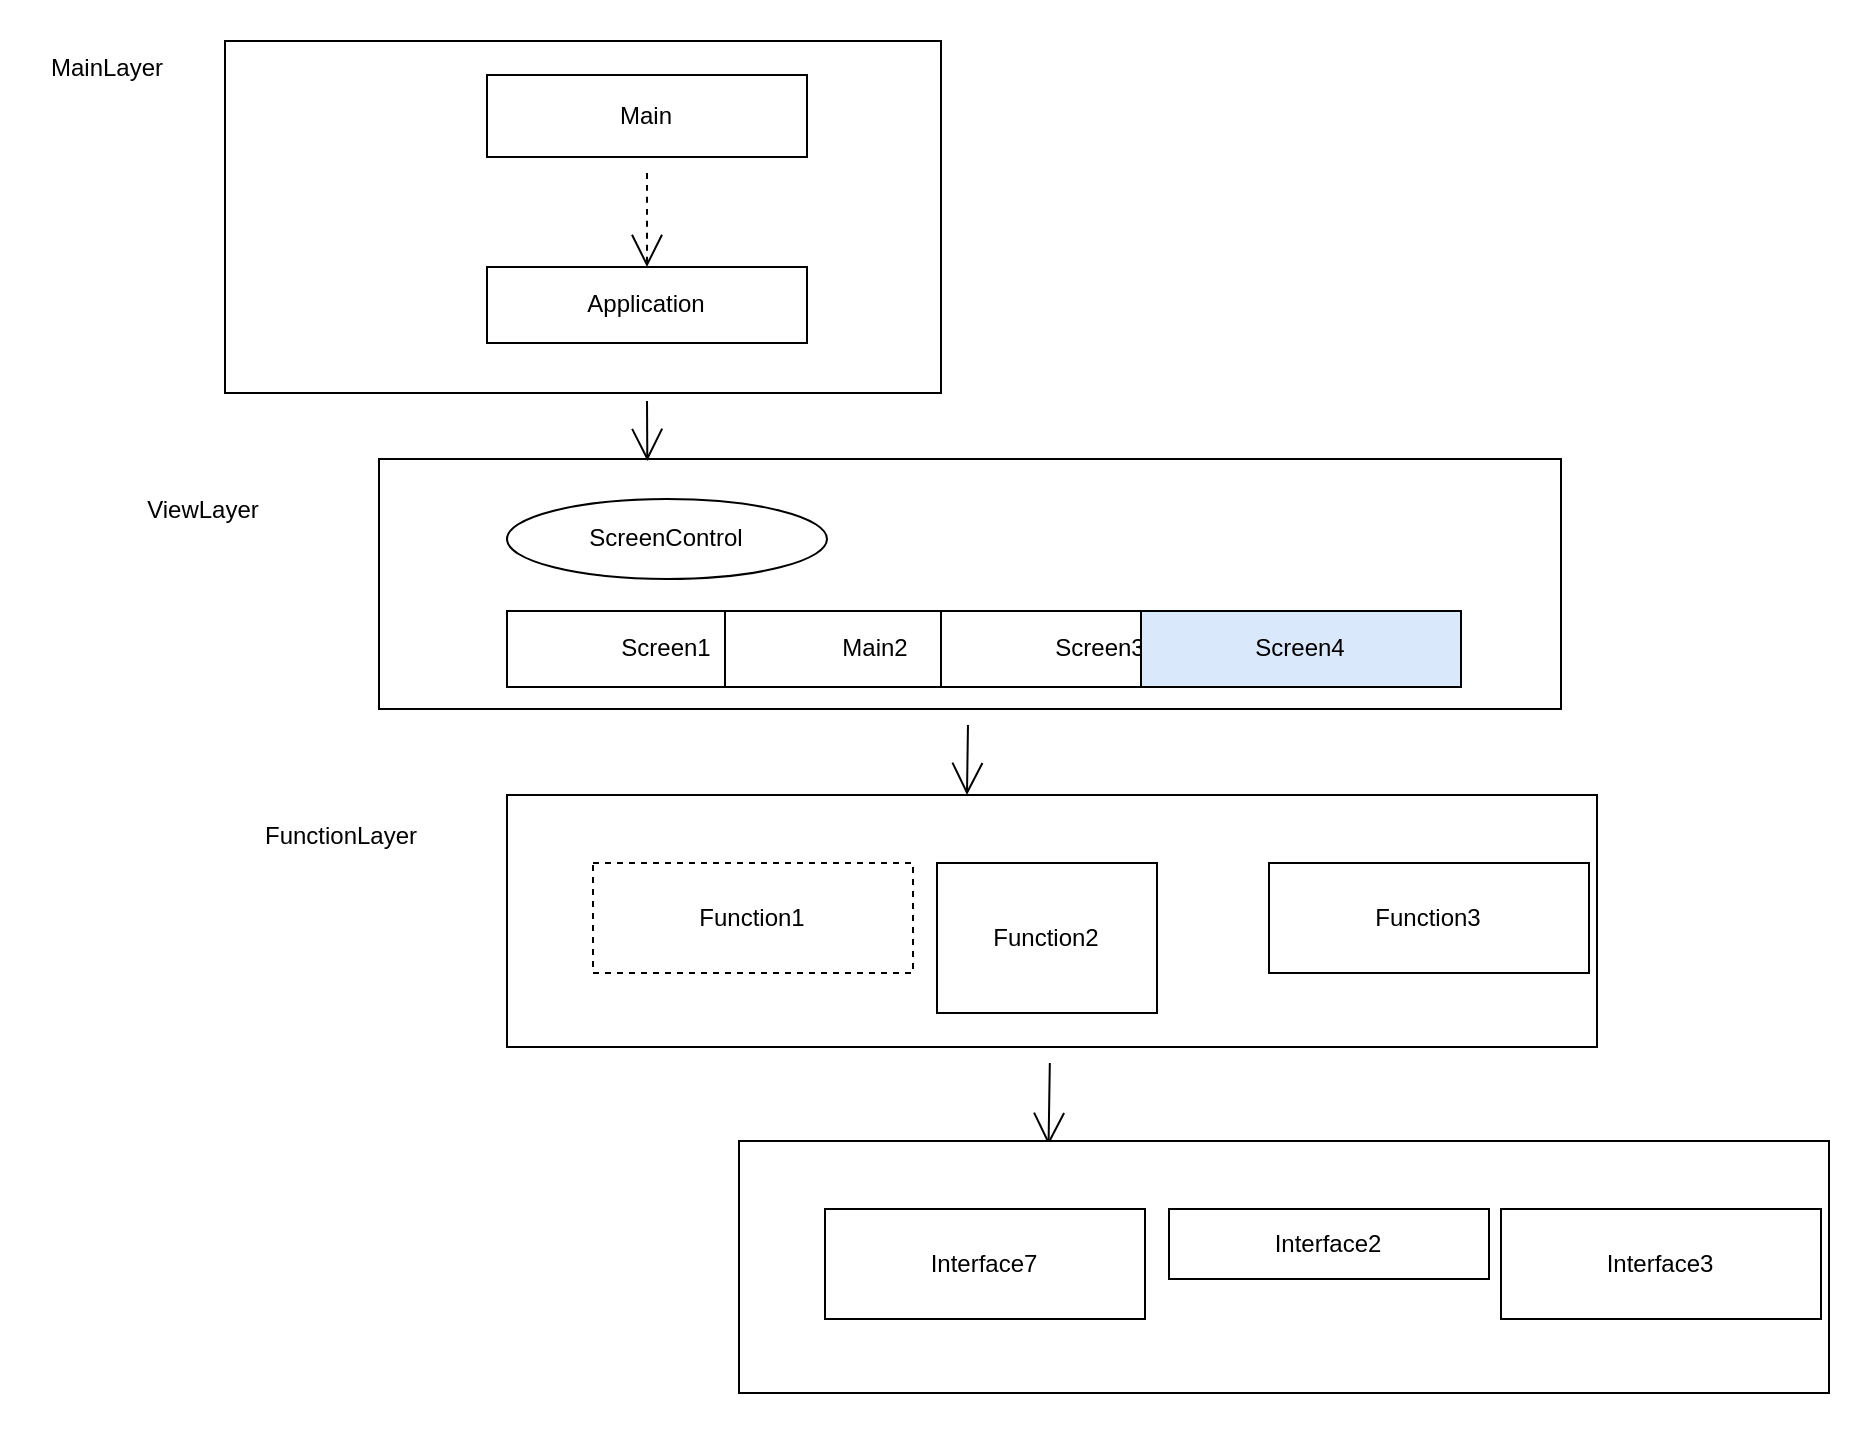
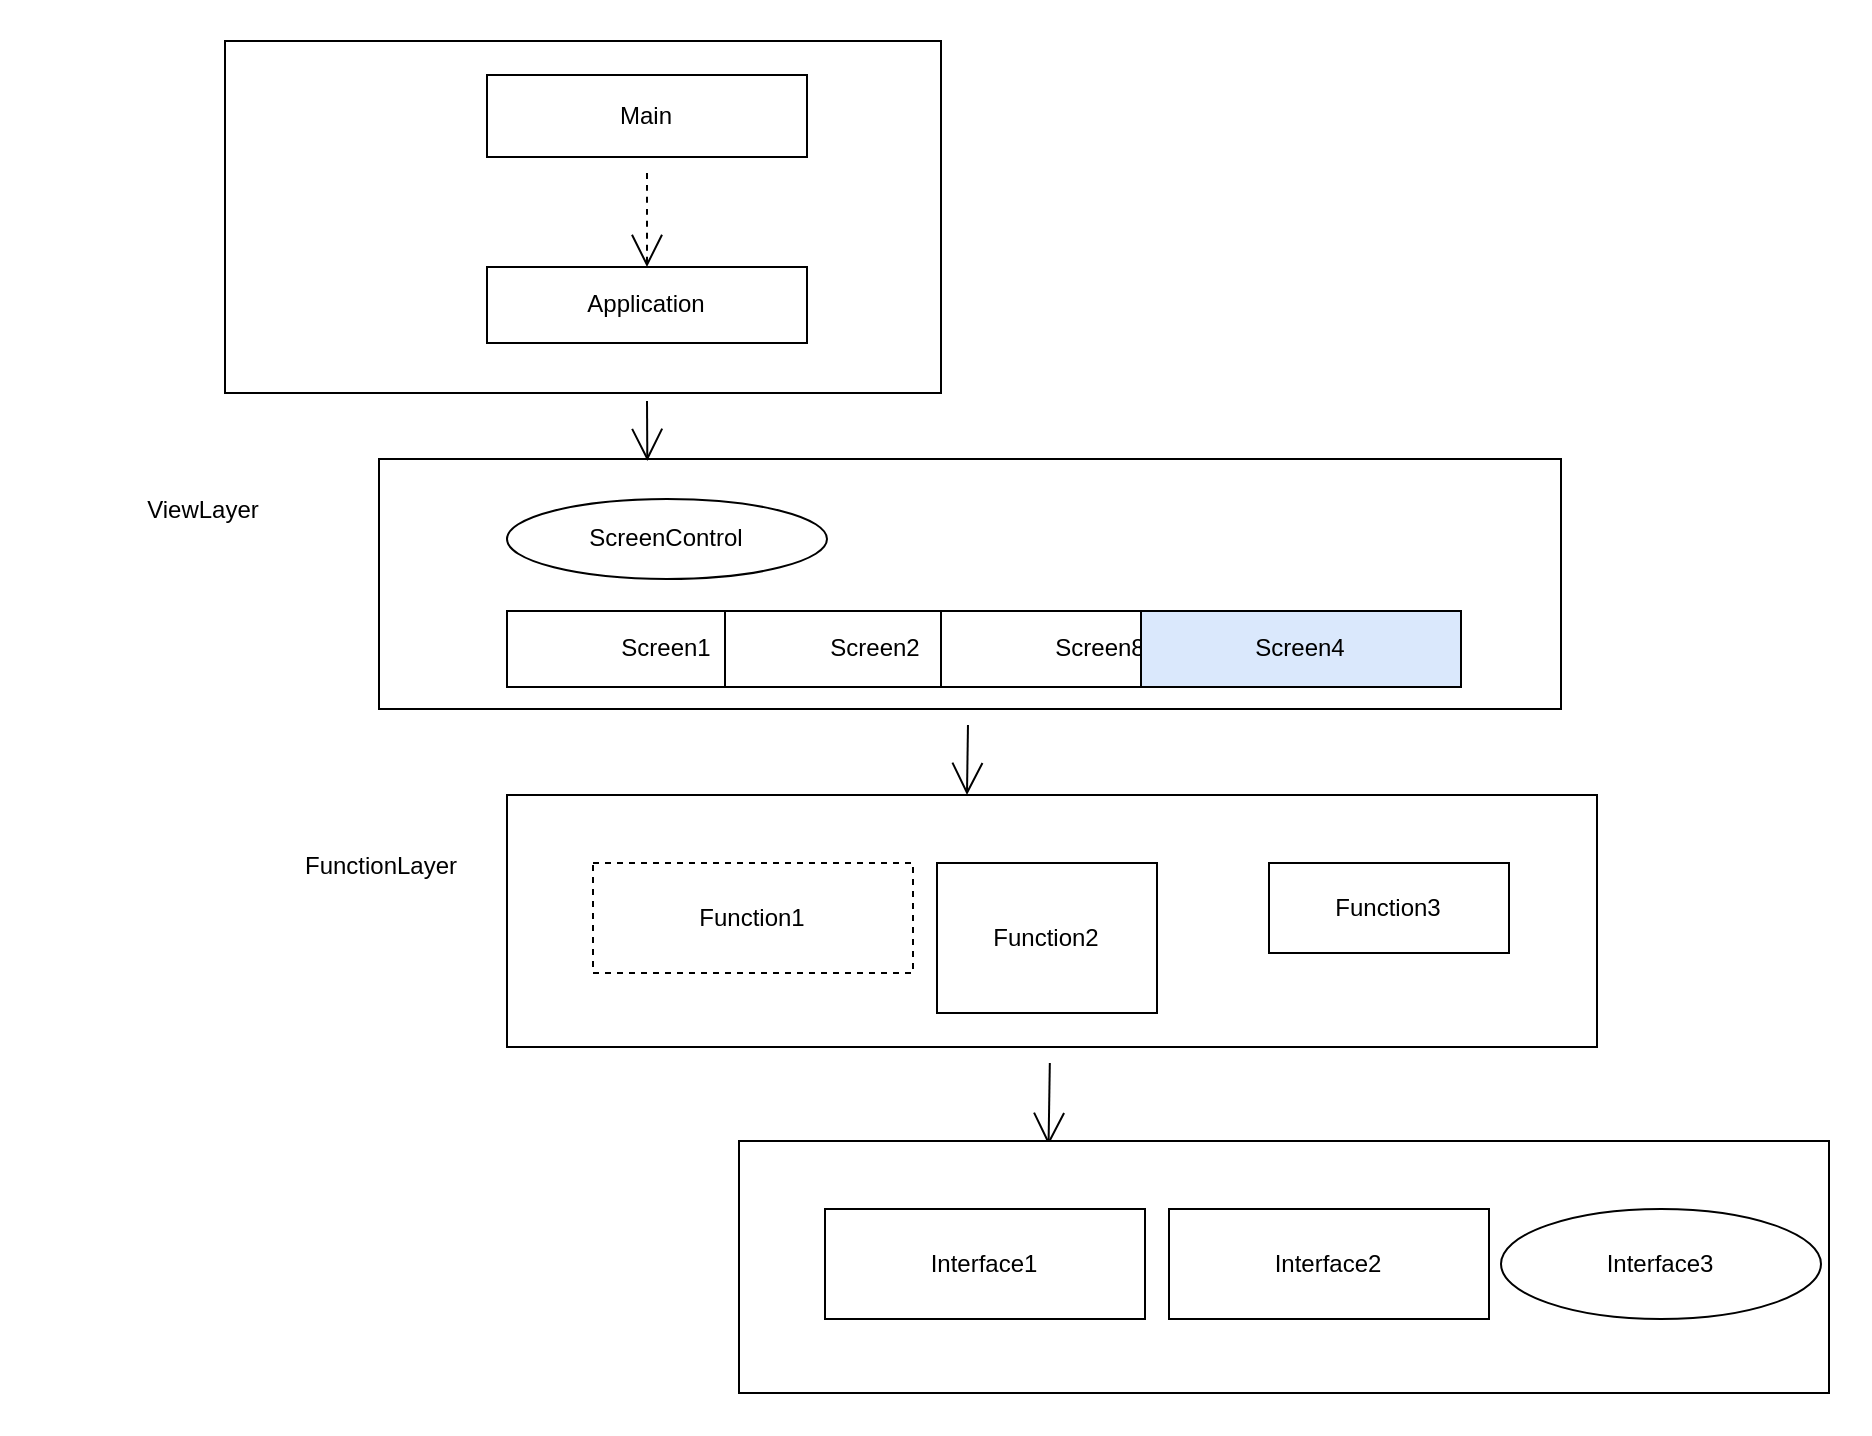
(107, 69) -> none
(876, 649) -> (876, 649)
(1101, 649) -> (1101, 649)
(341, 837) -> (381, 867)
(1429, 918) -> (1389, 908)
(1329, 1244) -> (1329, 1264)
(1661, 1264) -> (1661, 1264)
(985, 1265) -> (985, 1265)
